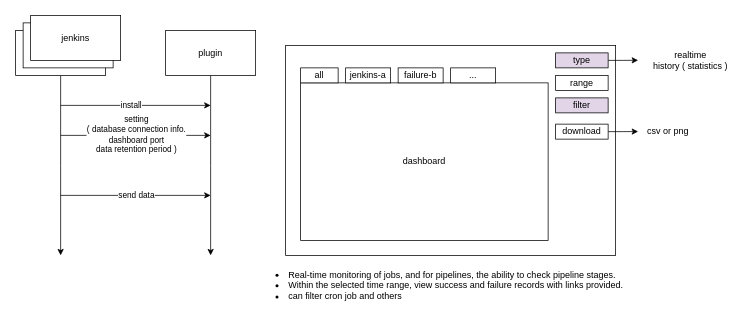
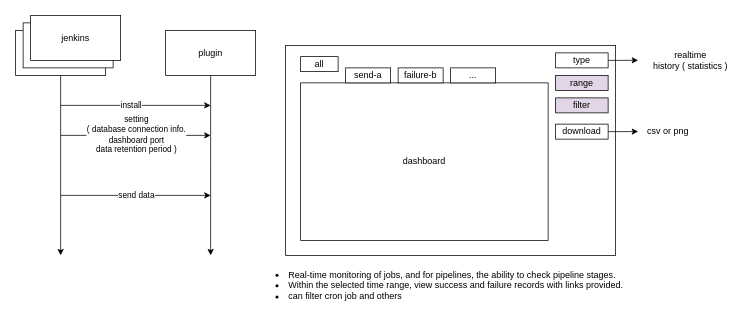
(582, 60) -> (582, 60)
(319, 75) -> (319, 64)
(368, 75) -> (368, 75)
(582, 83) -> (582, 83)
